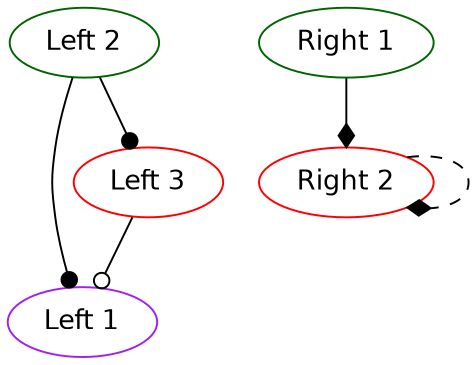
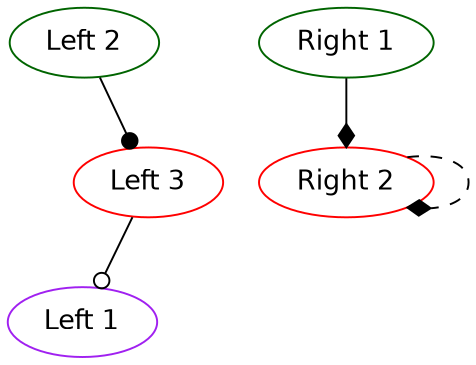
(52, 174) -> none
